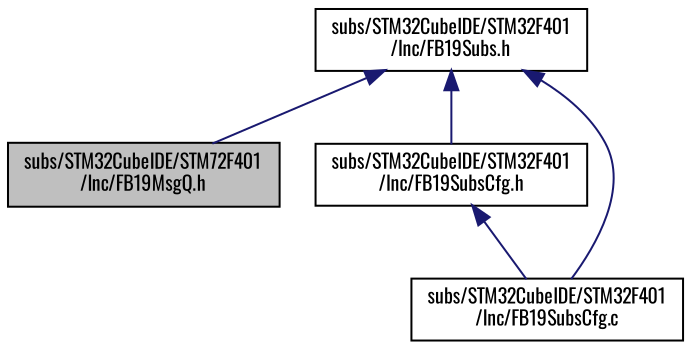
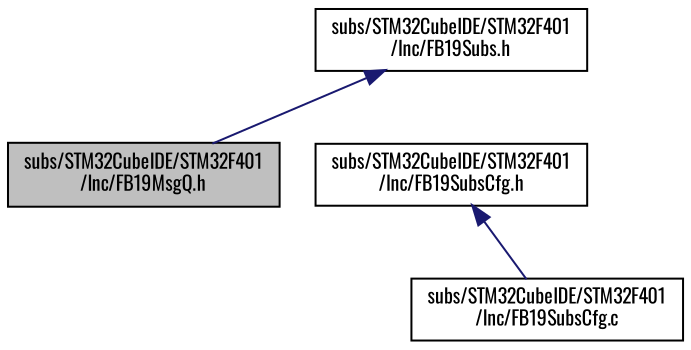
(451, 117) -> none
(613, 170) -> none
(144, 175) -> (144, 175)
